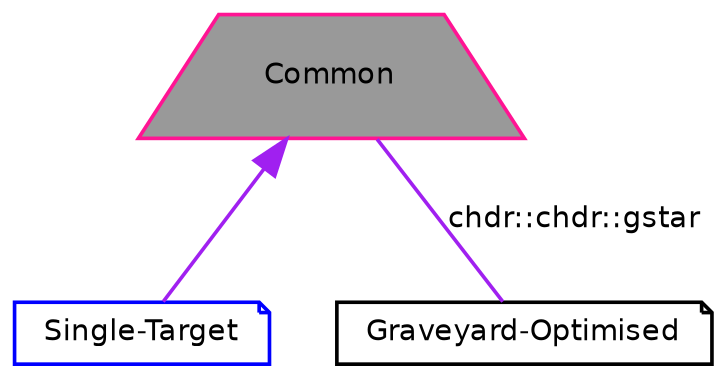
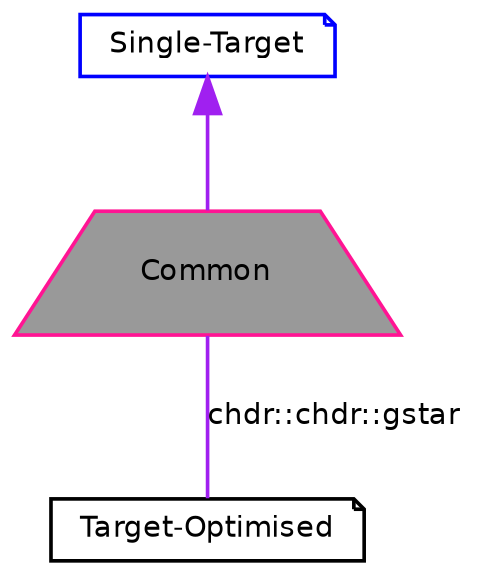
(214, 235) -> (208, 162)
(524, 333) -> (208, 530)
